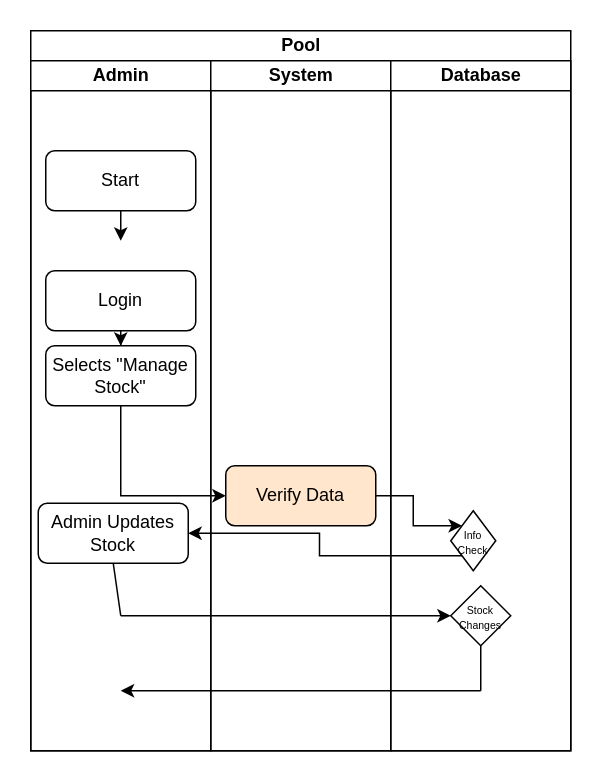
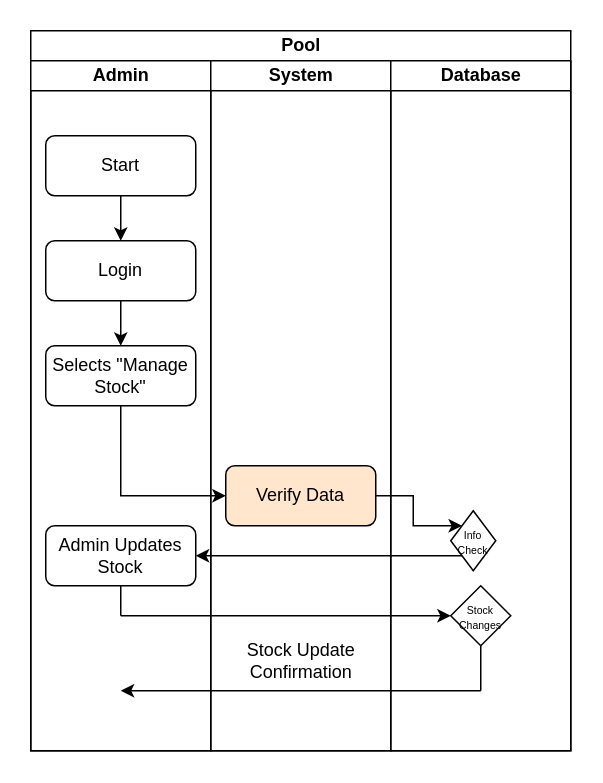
(121, 181) -> (121, 166)
(121, 301) -> (121, 271)
(113, 533) -> (121, 556)
none -> (301, 661)
